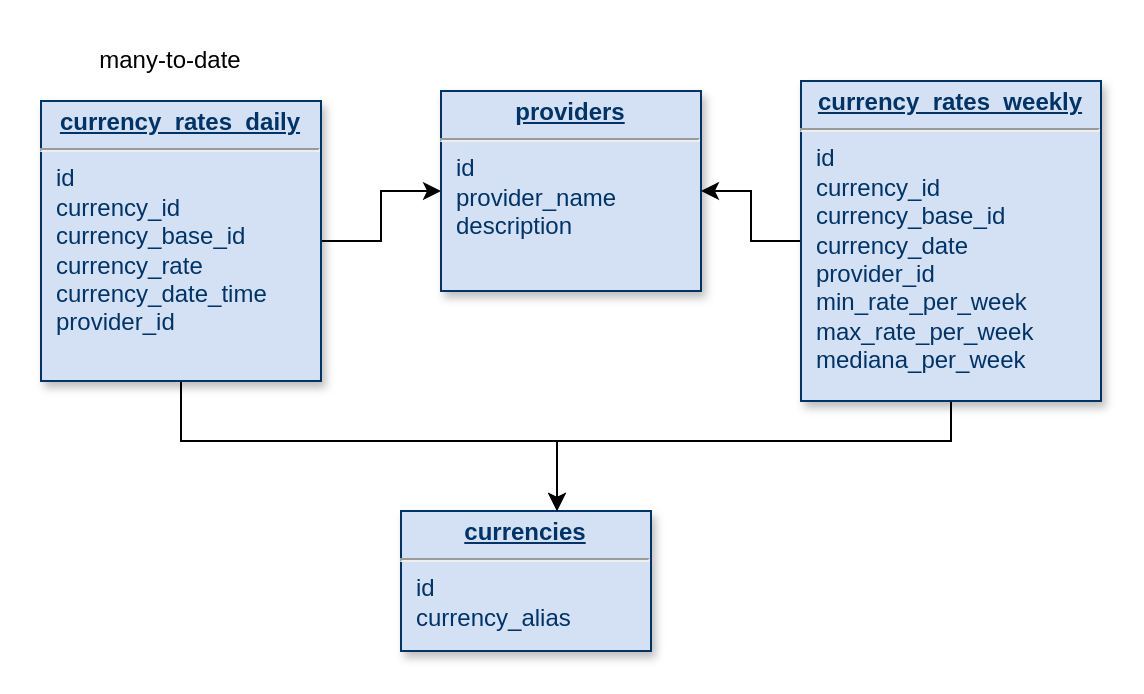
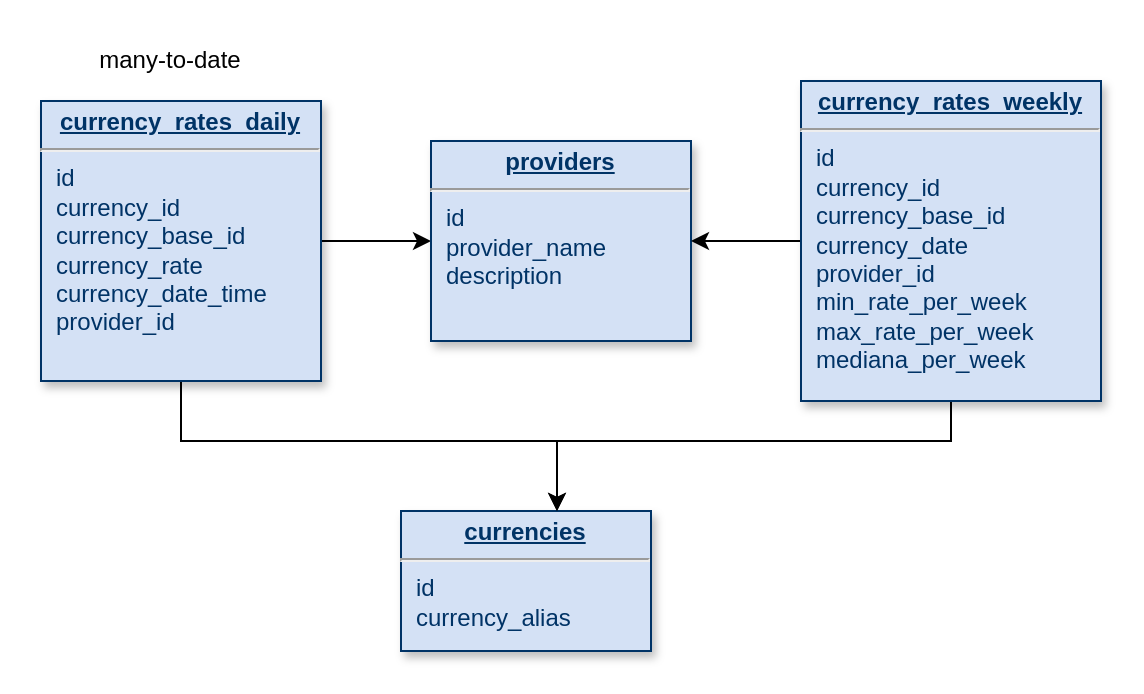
(571, 191) -> (561, 241)
